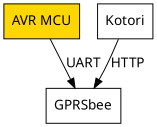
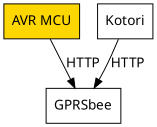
(83, 64) -> (83, 64)
